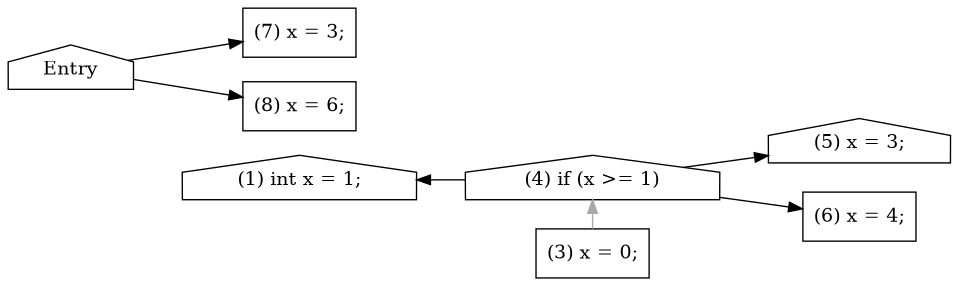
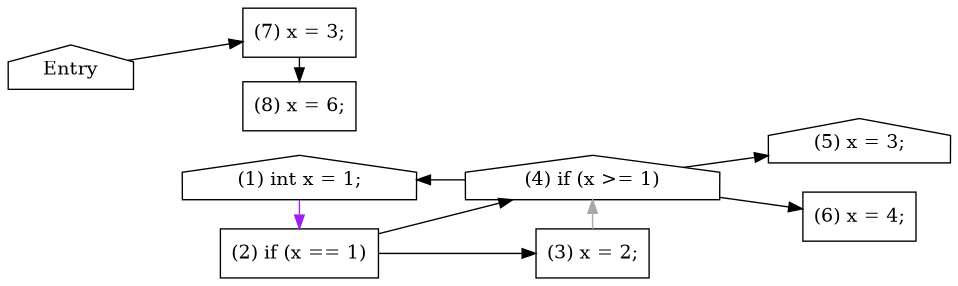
(181, 87) -> (299, 63)
none -> (299, 253)
(593, 253) -> (593, 253)
